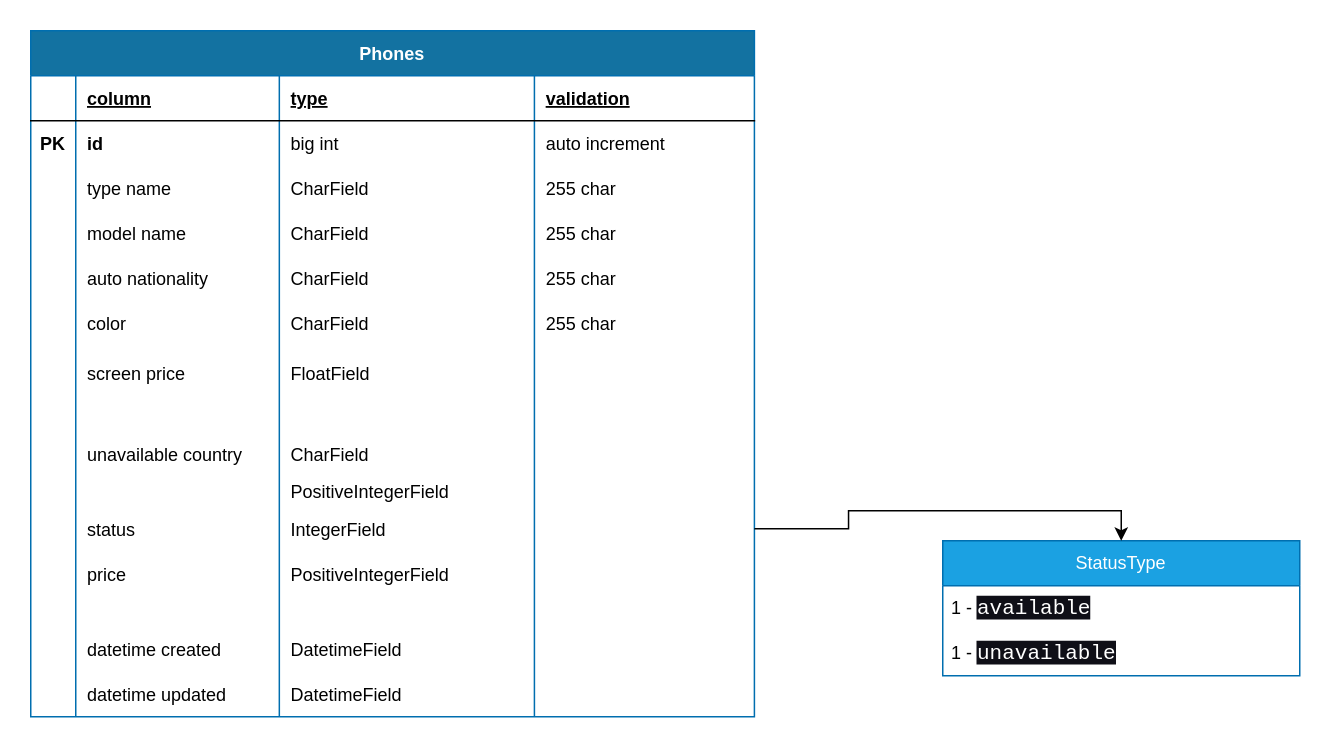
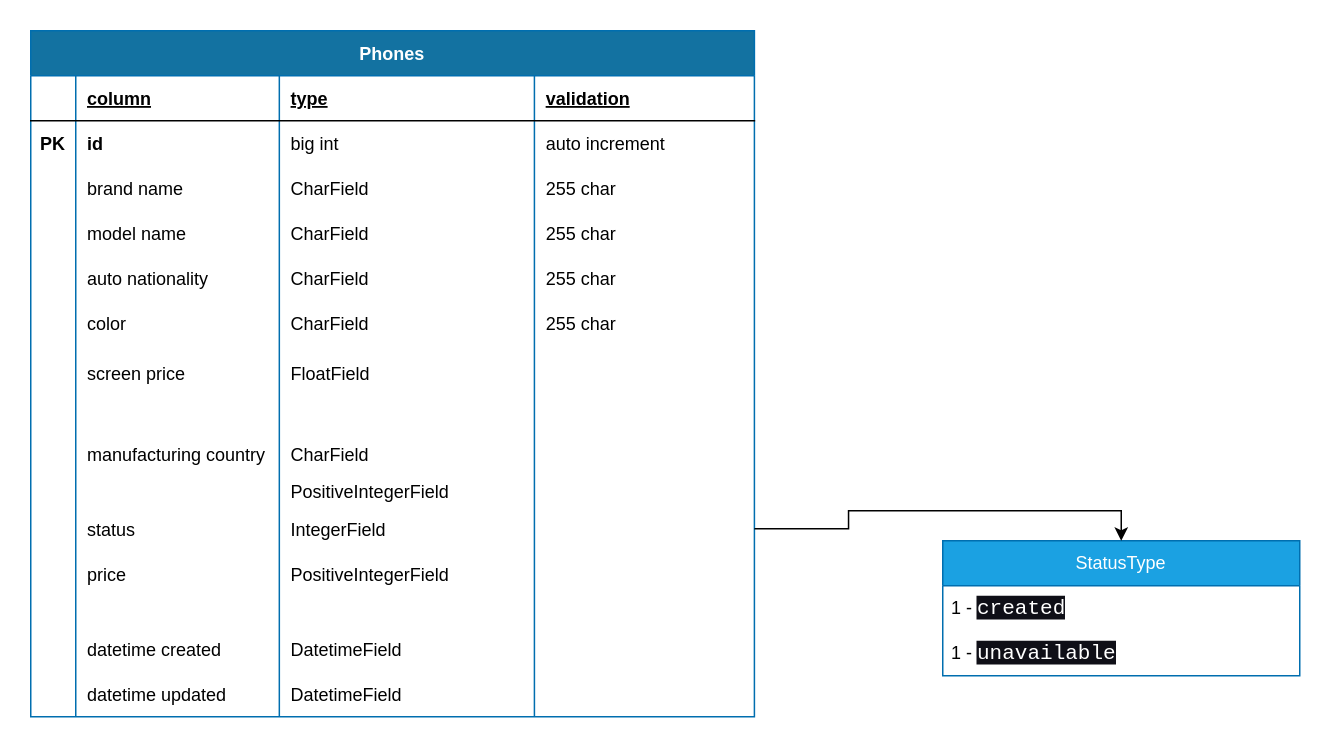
(130, 189) -> (135, 189)
(173, 455) -> (188, 455)
(1008, 608) -> (1005, 608)
